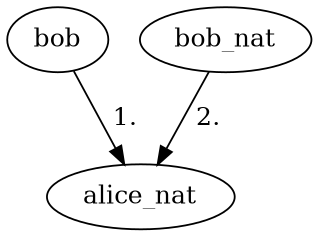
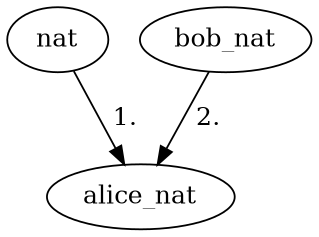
(58, 40) -> (58, 40)
